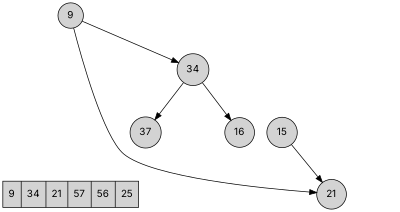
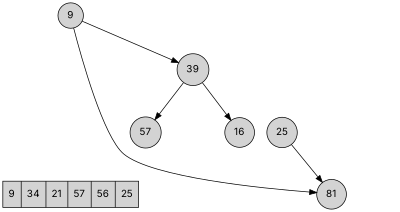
(193, 70) -> (193, 70)
(146, 132) -> (146, 132)
(282, 132) -> (282, 132)
(332, 194) -> (332, 194)
